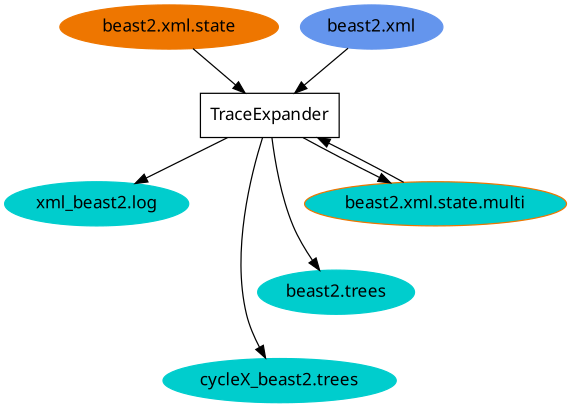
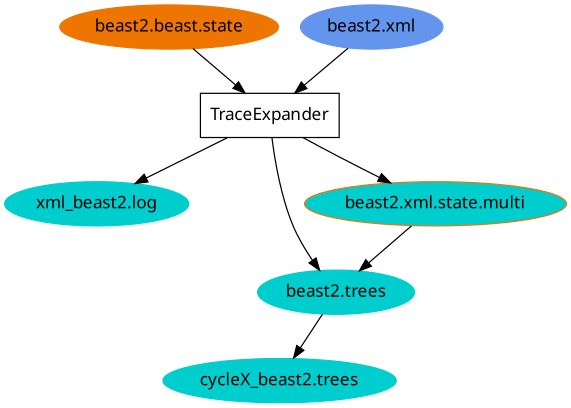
(169, 27) -> (169, 27)
(366, 162) -> (390, 244)
(242, 243) -> (311, 331)
